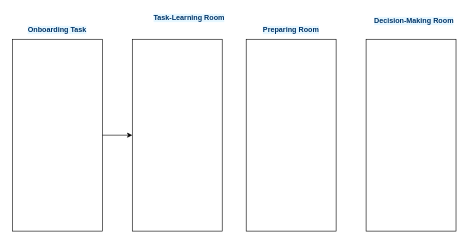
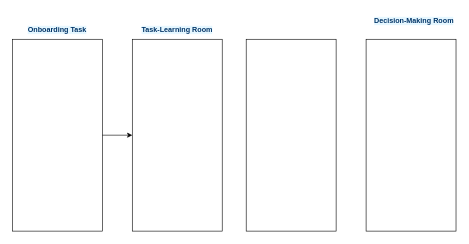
(189, 18) -> (177, 30)
(291, 30) -> none
